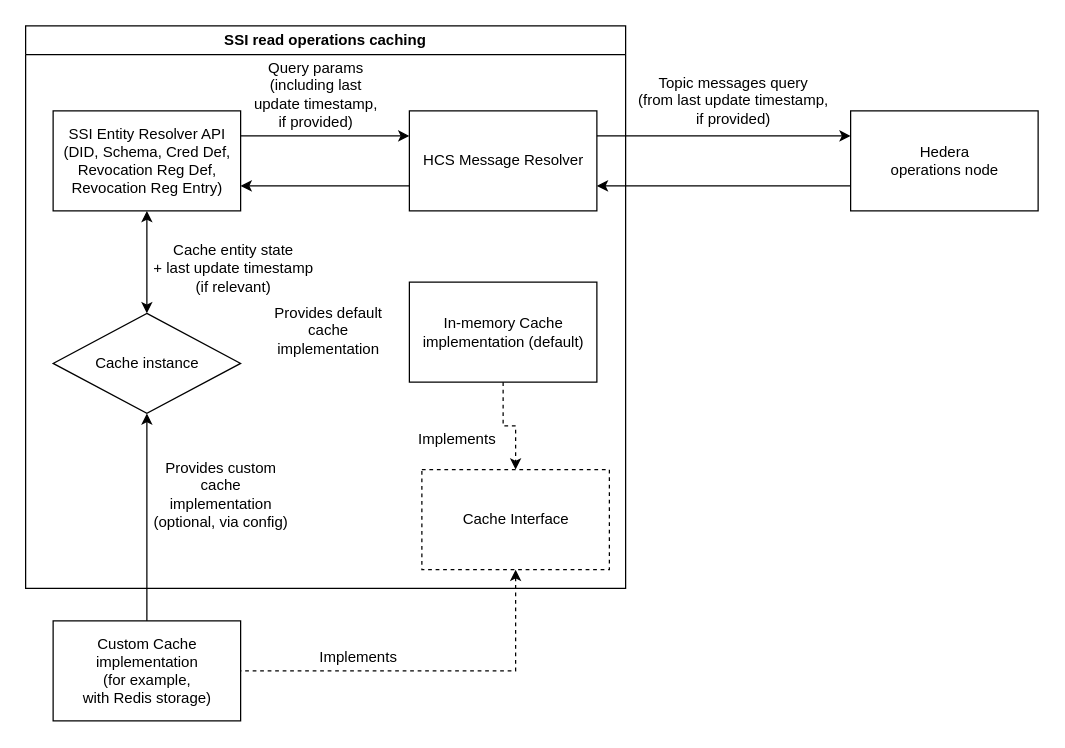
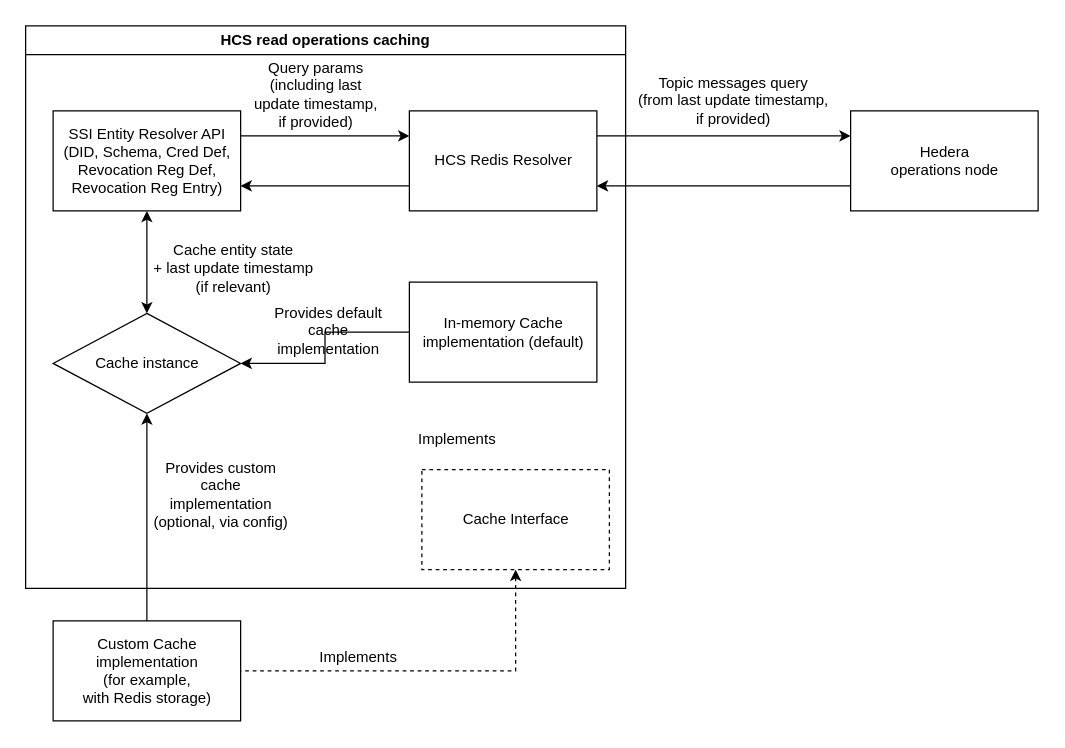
(326, 41) -> (326, 41)
(504, 161) -> (504, 161)
none -> (325, 343)
(505, 426) -> none
